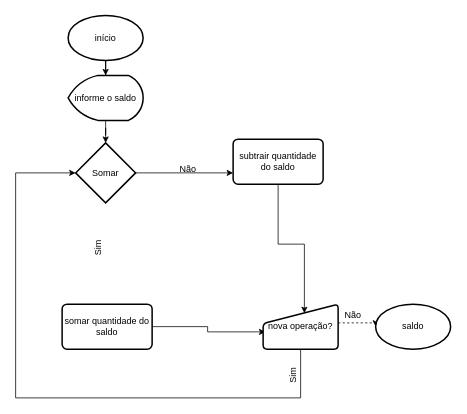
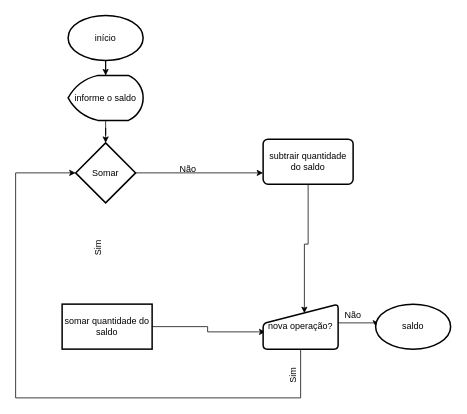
(278, 162) -> (308, 162)
(357, 323) -> (357, 323)
(107, 327) -> (107, 327)
